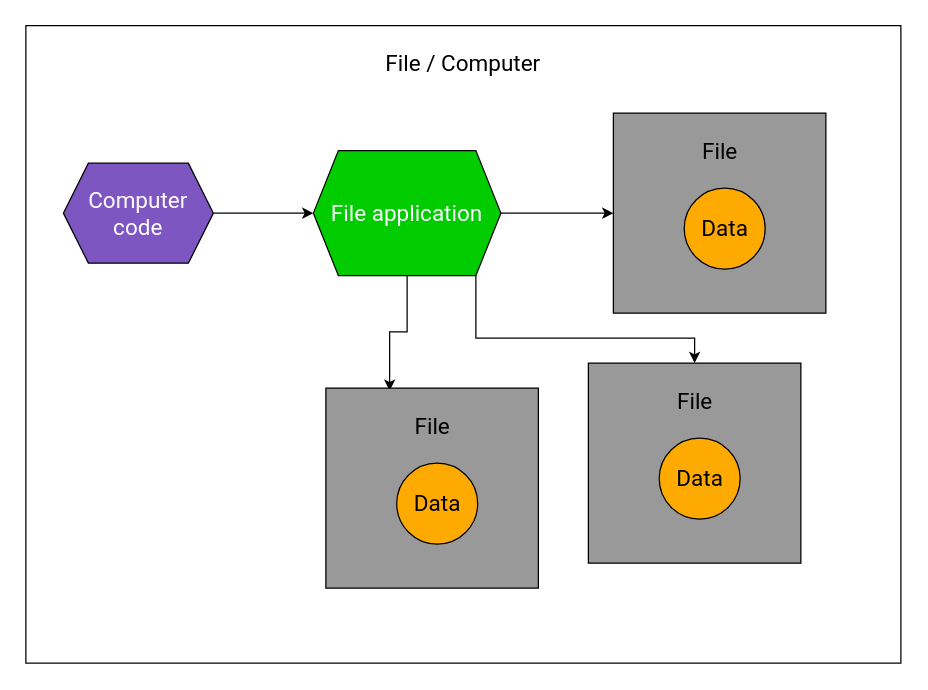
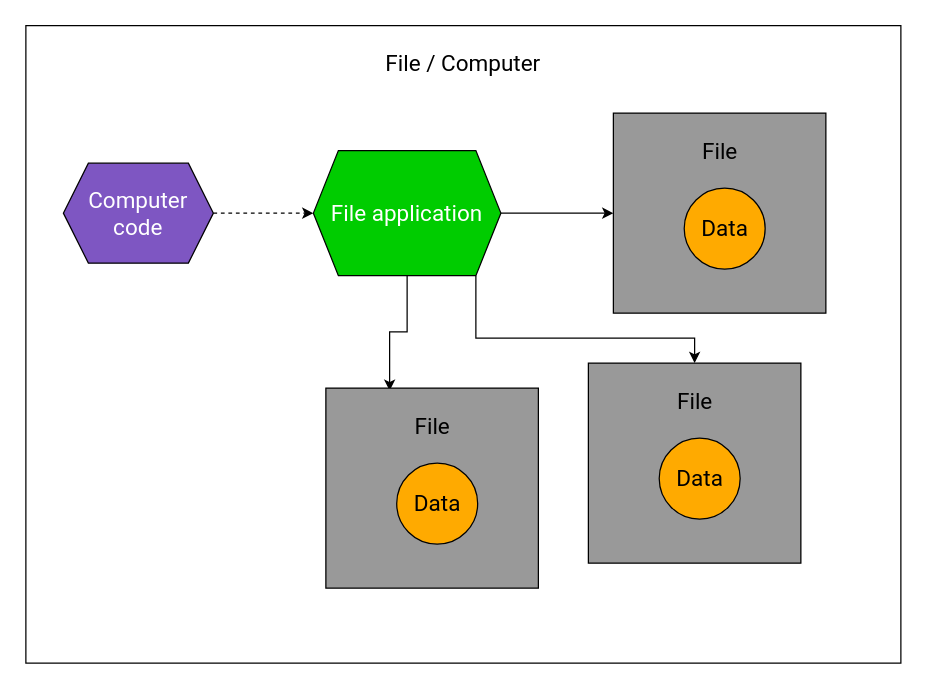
(259, 213) -> (259, 213)
